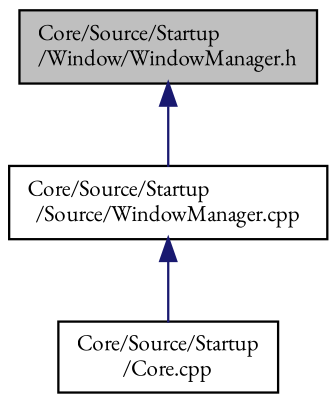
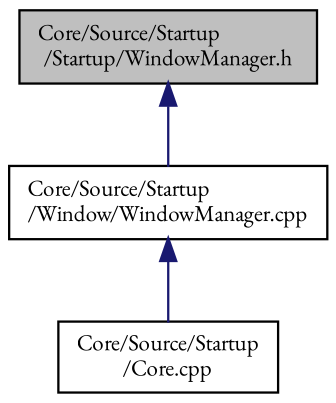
(168, 47) -> (168, 47)
(168, 203) -> (168, 203)
